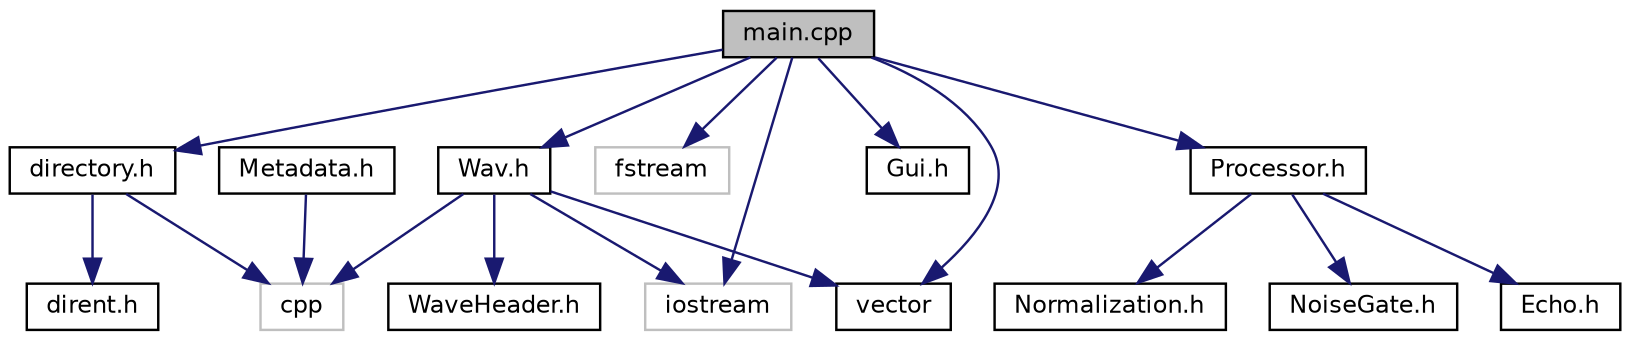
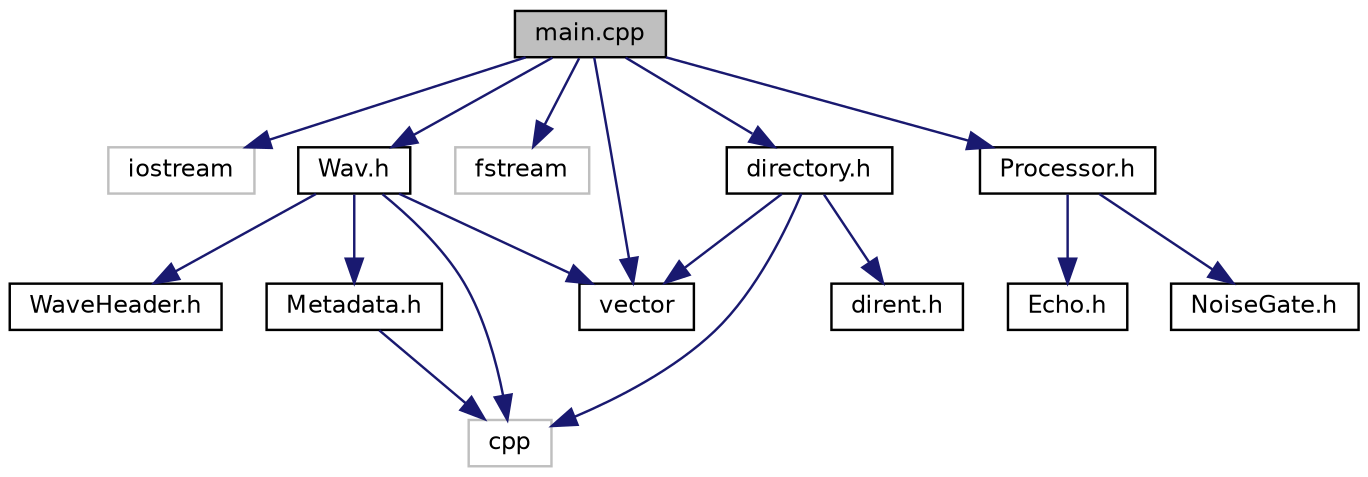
(918, 170) -> none
none -> (733, 231)
(596, 232) -> (354, 226)
(1110, 307) -> none
